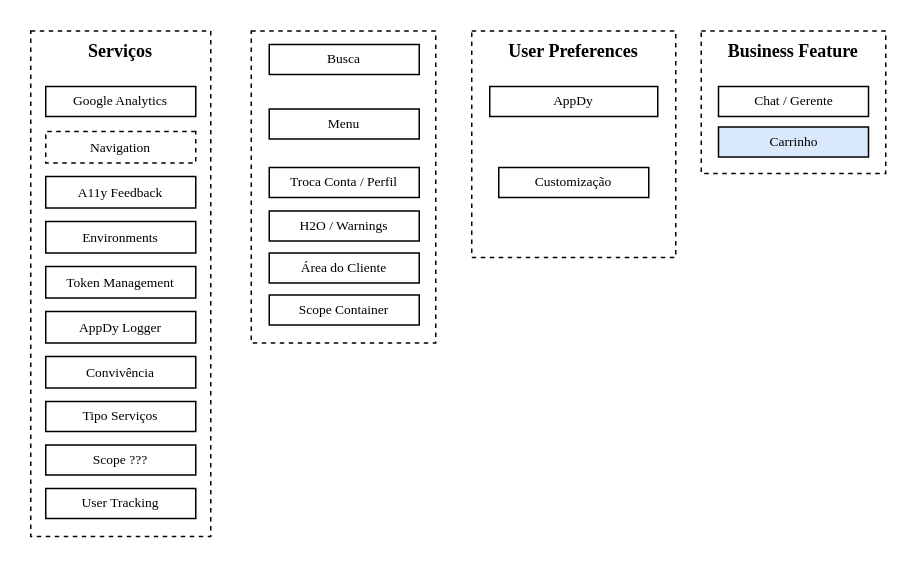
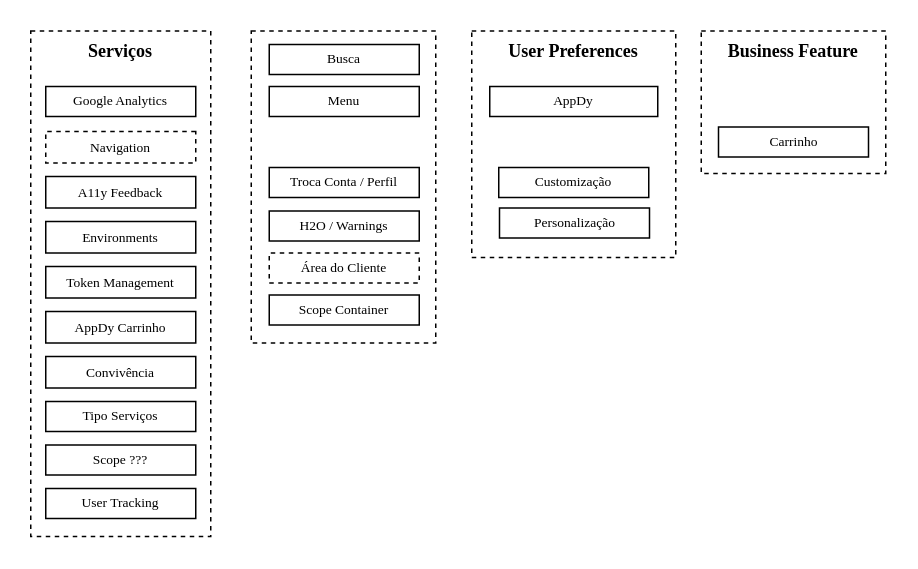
(794, 101) -> none
(344, 124) -> (344, 101)
(794, 142) -> (794, 142)
none -> (575, 223)
(344, 268) -> (344, 268)
(121, 328) -> (121, 328)
